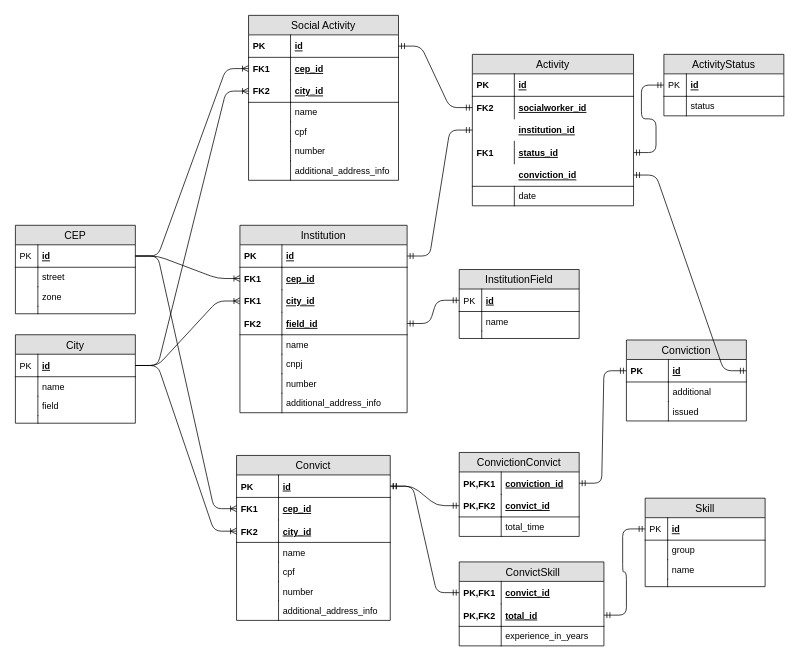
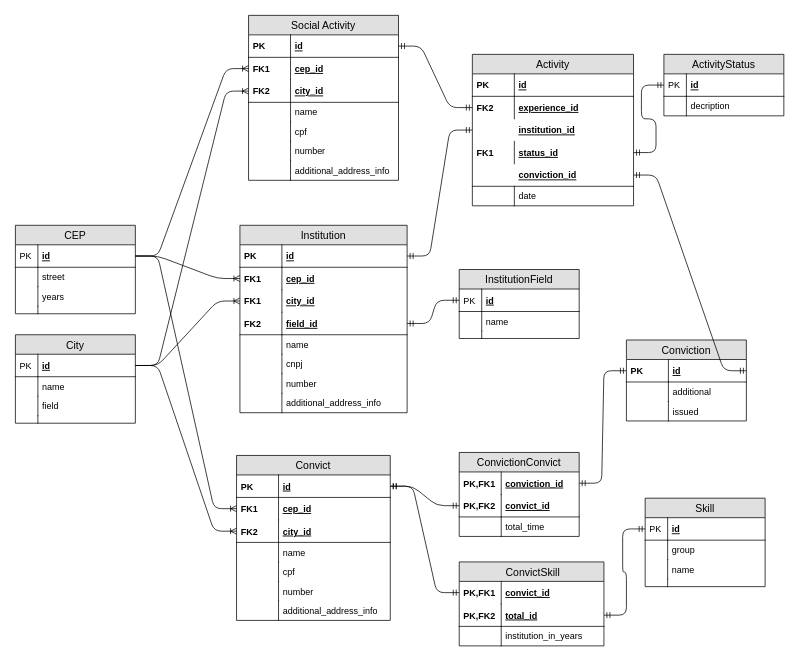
(706, 107) -> (714, 107)
(553, 108) -> (549, 108)
(52, 297) -> (55, 297)
(551, 637) -> (551, 637)
